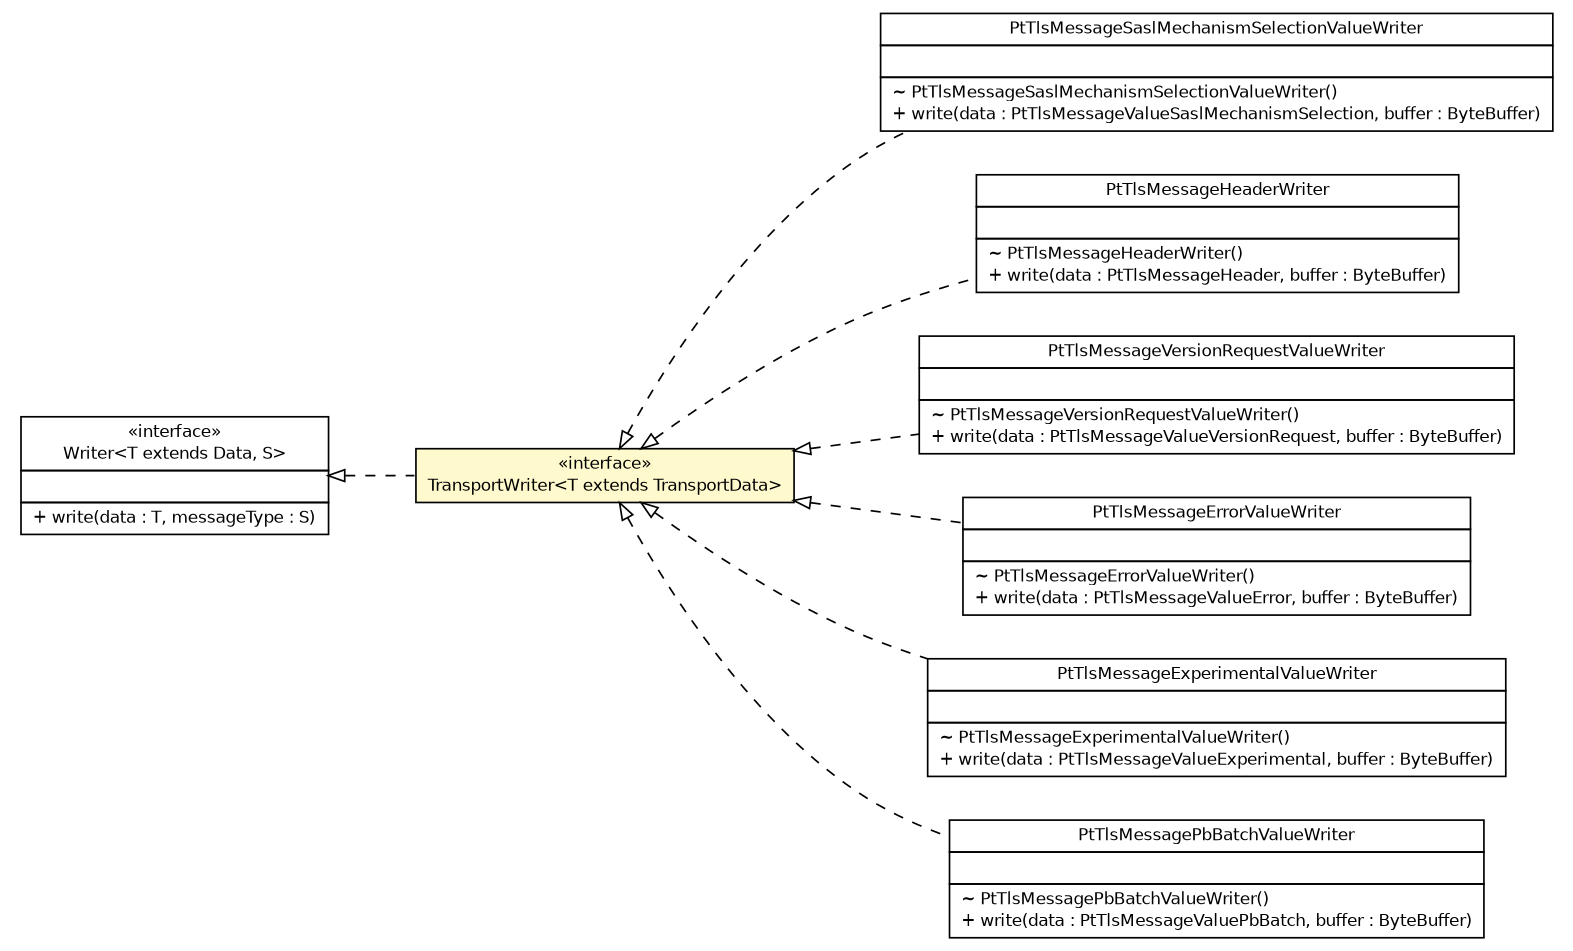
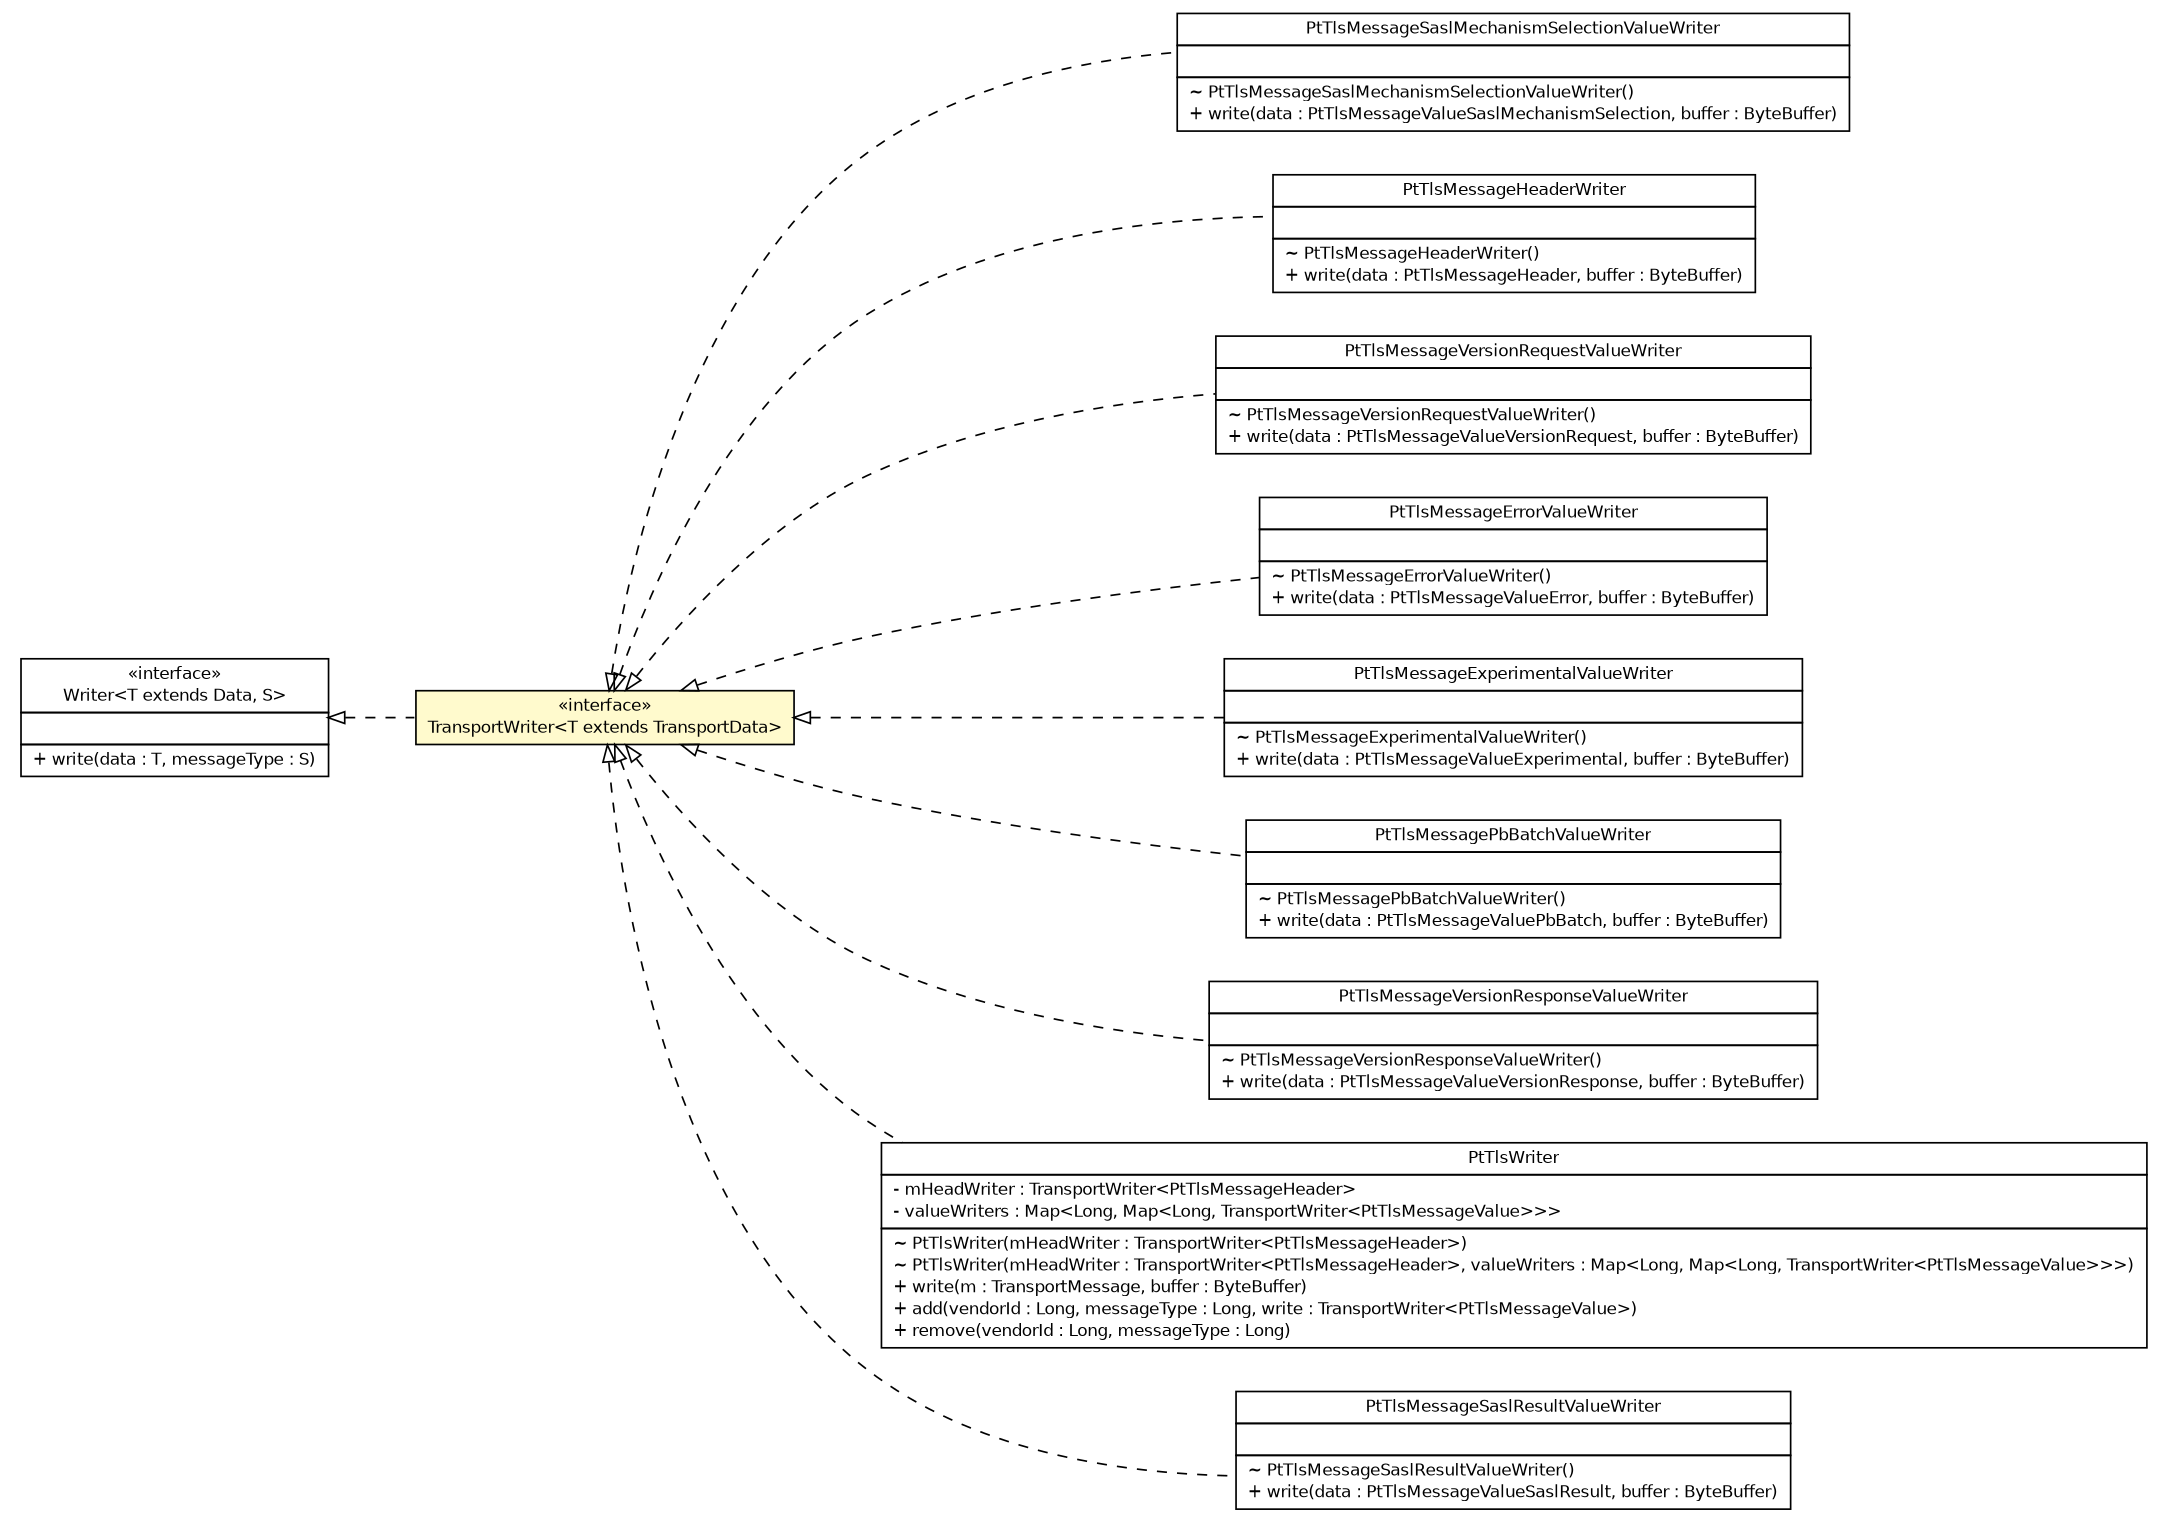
none -> (1513, 1040)
none -> (1513, 1245)
none -> (1513, 1450)
